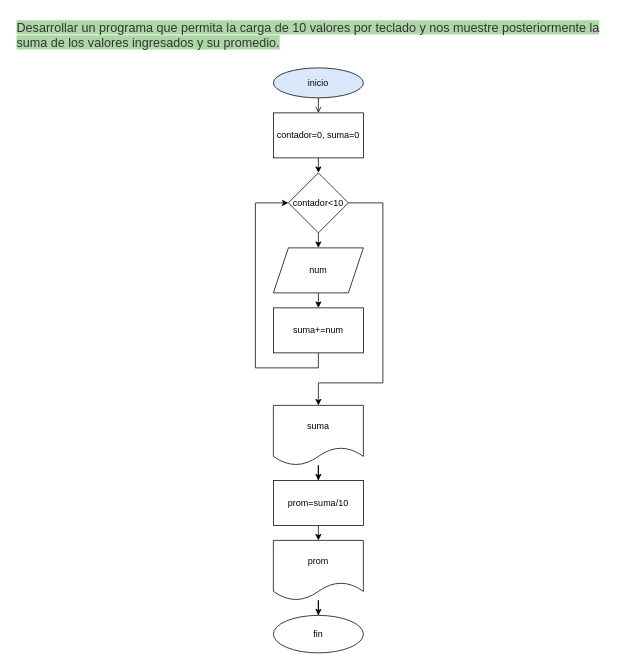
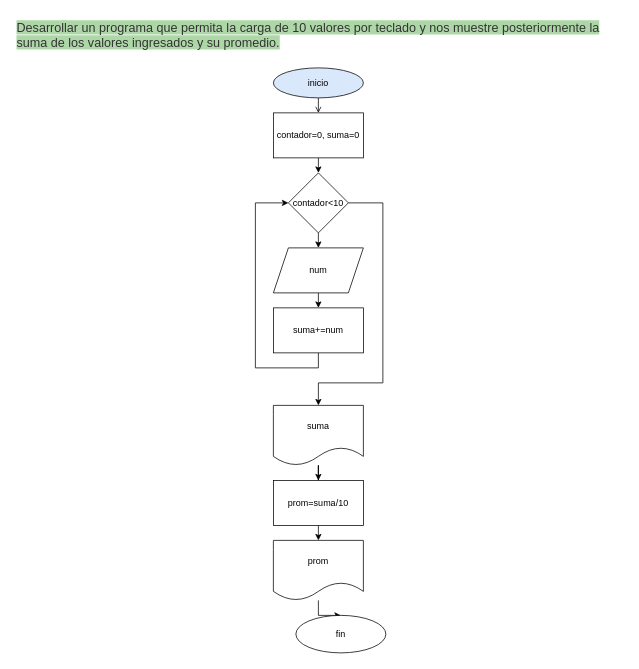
(318, 634) -> (341, 634)
